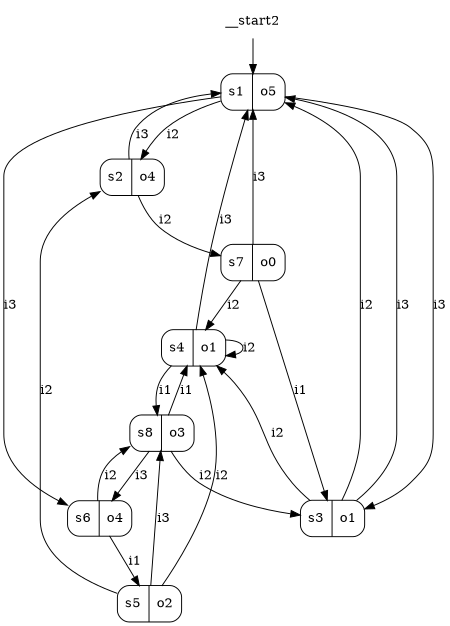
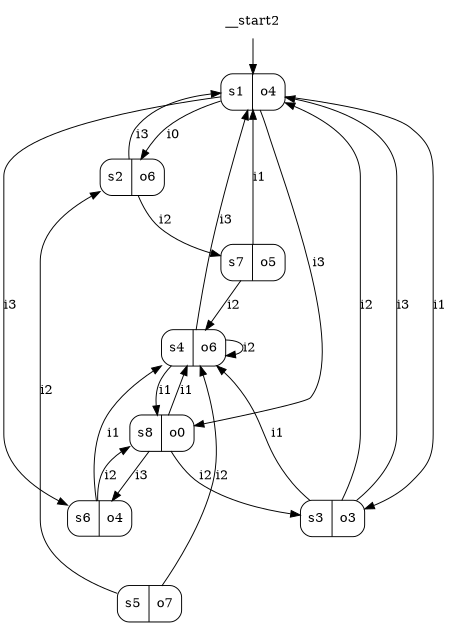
(269, 92) -> (269, 92)
(173, 135) -> (173, 135)
(148, 177) -> (148, 177)
(260, 177) -> (260, 177)
(269, 262) -> (269, 262)
(440, 305) -> (440, 305)
(209, 347) -> (209, 347)
(291, 386) -> none
(178, 433) -> (178, 433)
(278, 433) -> (278, 433)
(348, 518) -> (348, 518)
(155, 523) -> (318, 306)
(122, 557) -> (102, 426)
(165, 603) -> (165, 603)
